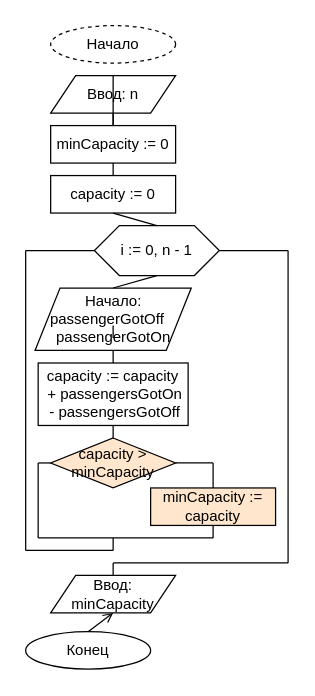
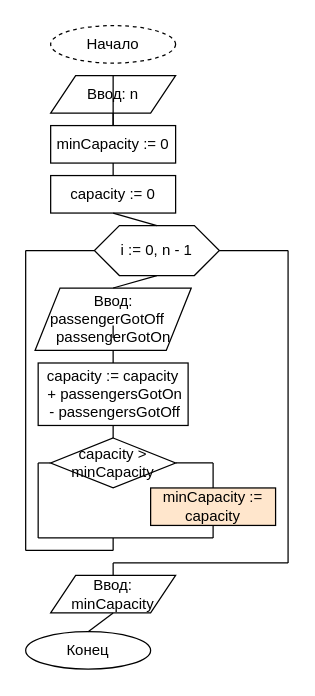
(114, 319) -> (114, 319)
(113, 463) -> (113, 463)
(108, 617) -> (109, 616)
